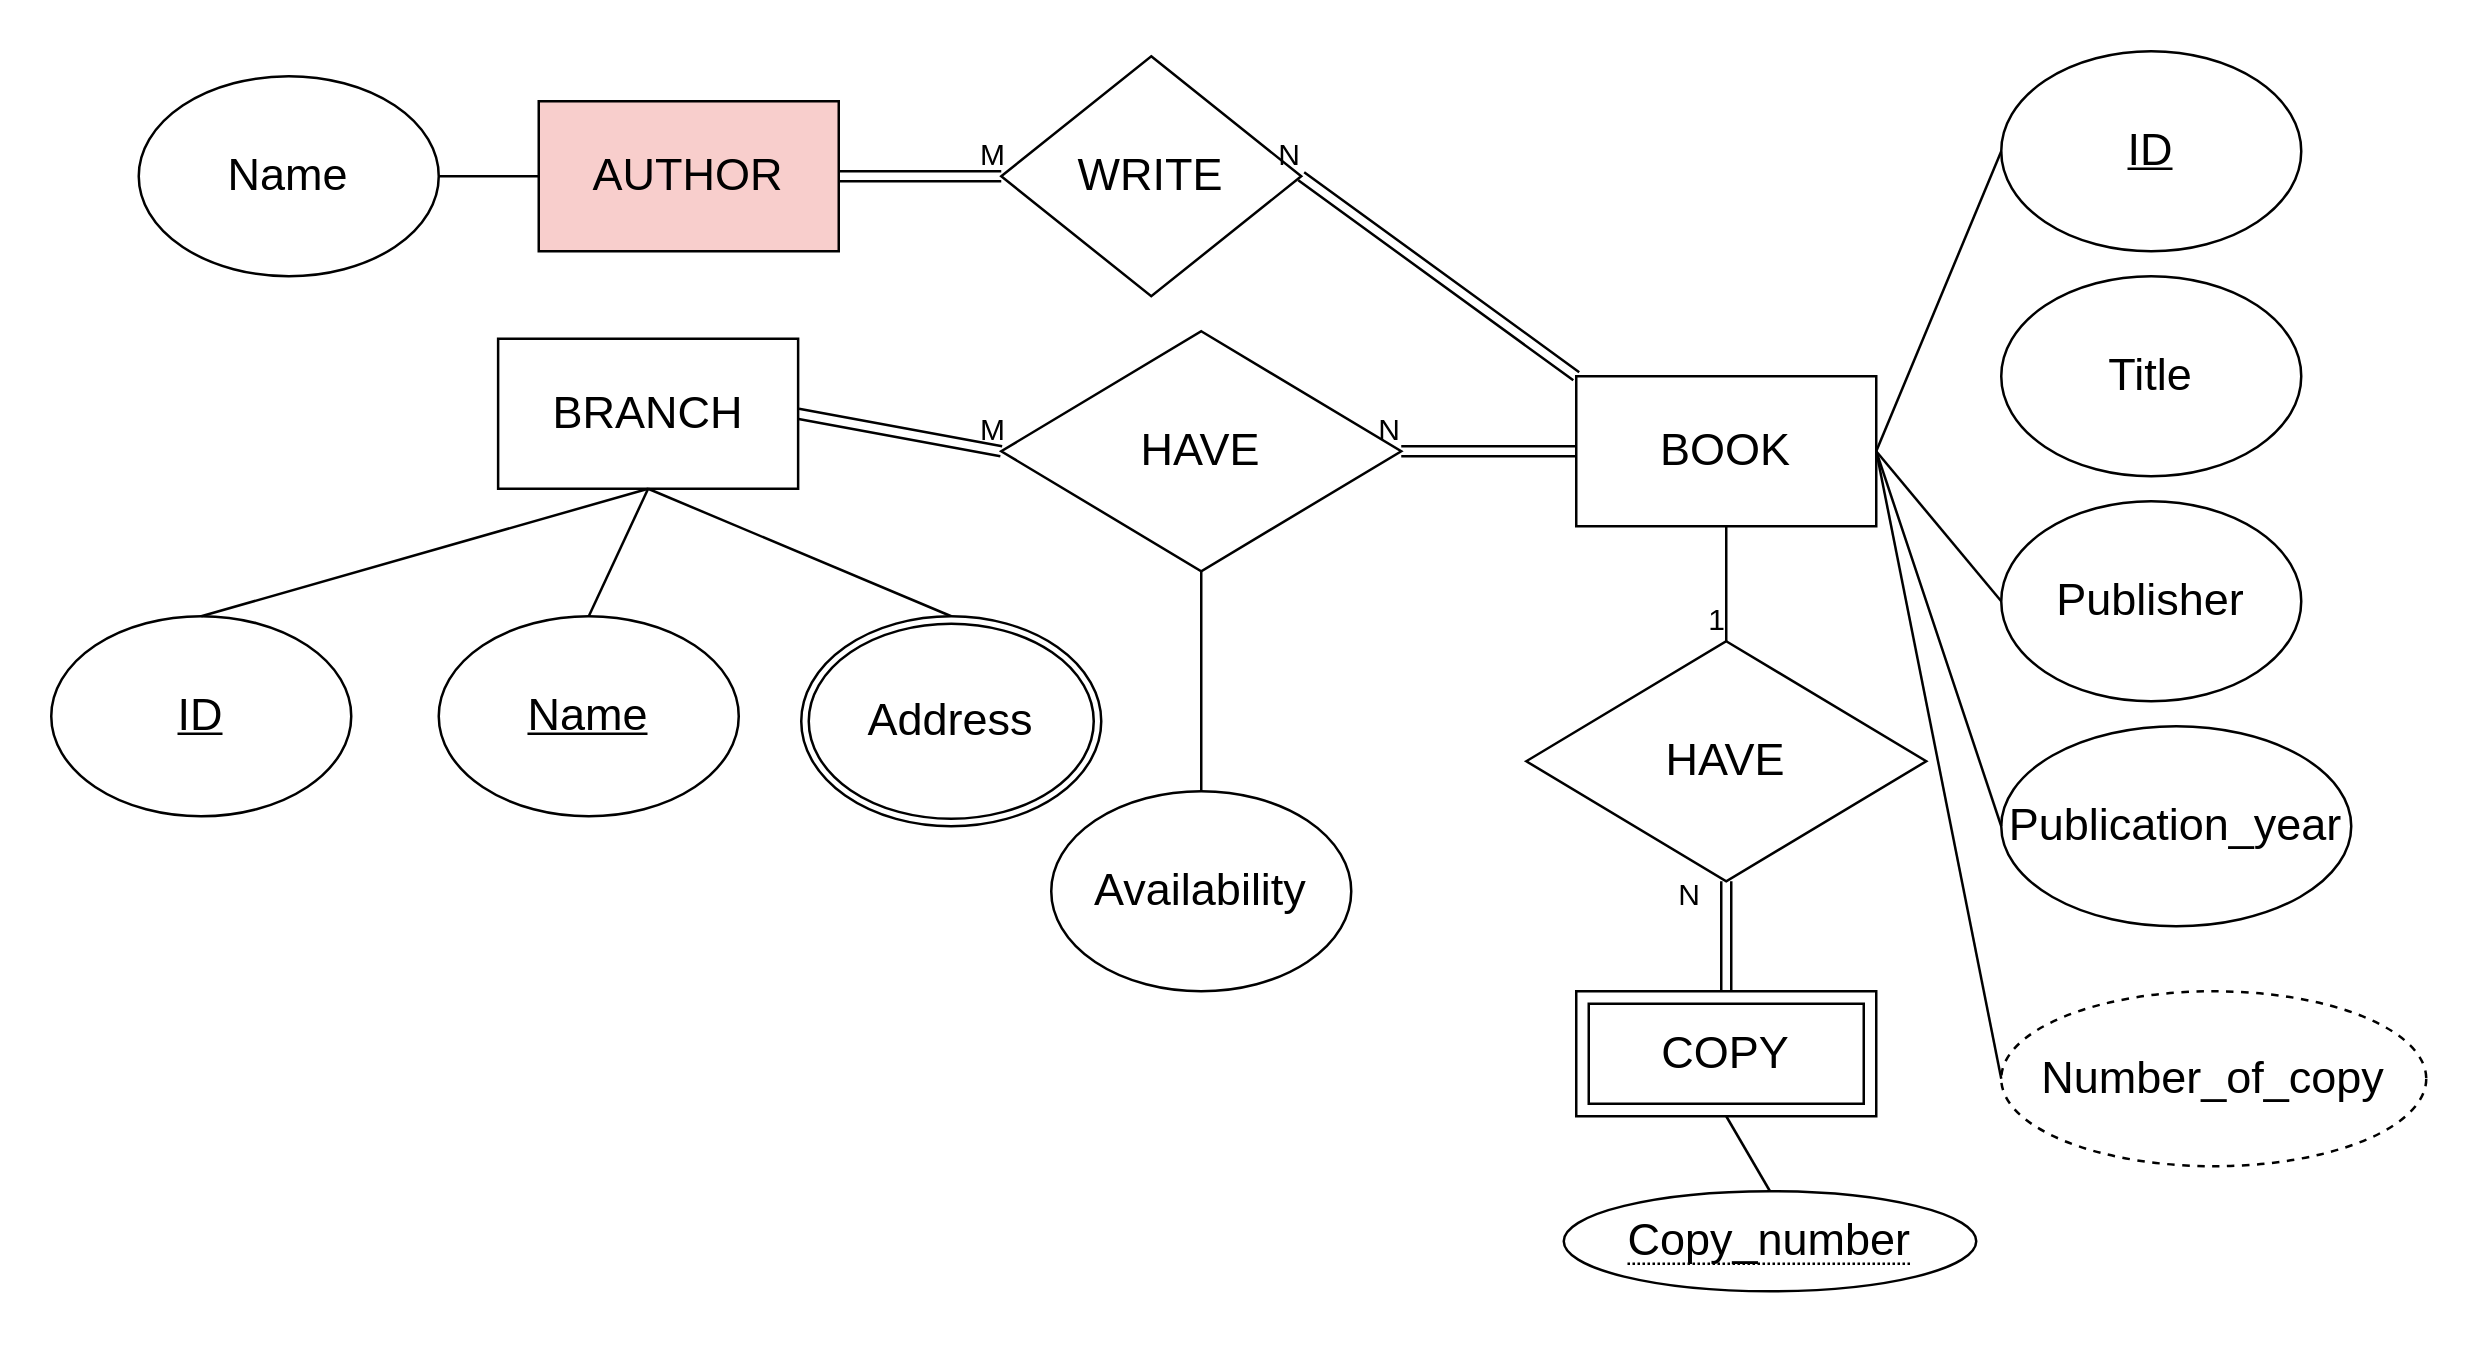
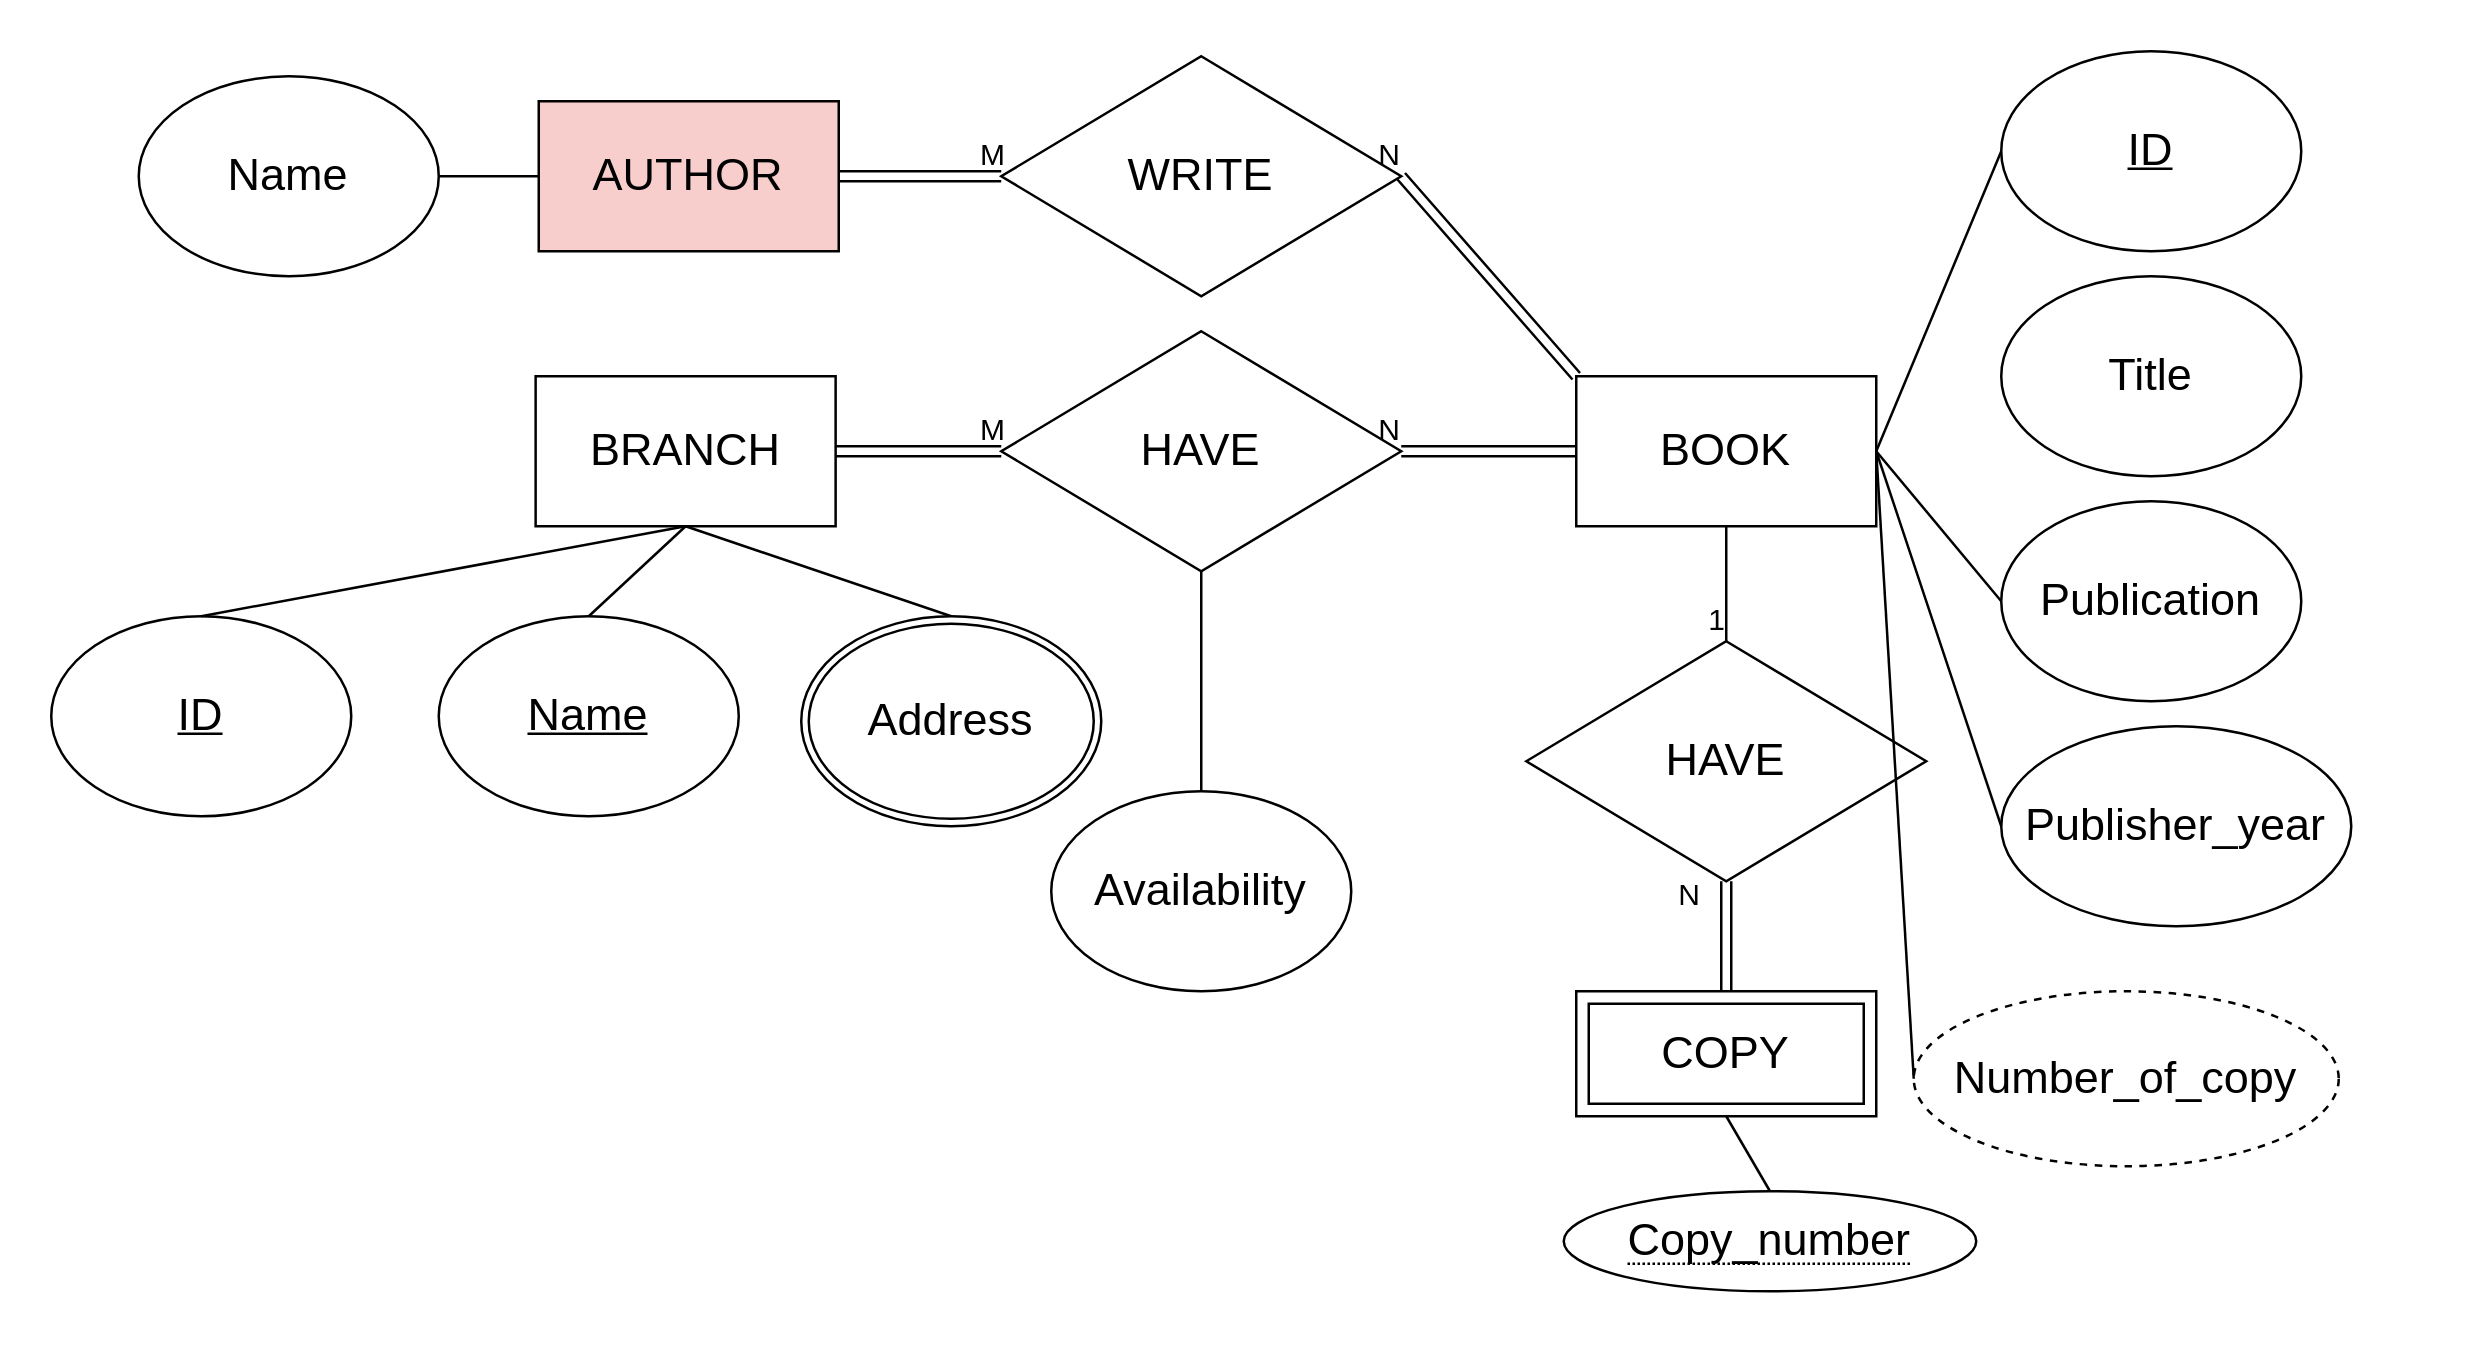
(1151, 176) -> (1201, 176)
(648, 414) -> (686, 451)
(2151, 601) -> (2151, 601)
(2176, 826) -> (2176, 826)
(2214, 1079) -> (2126, 1079)
